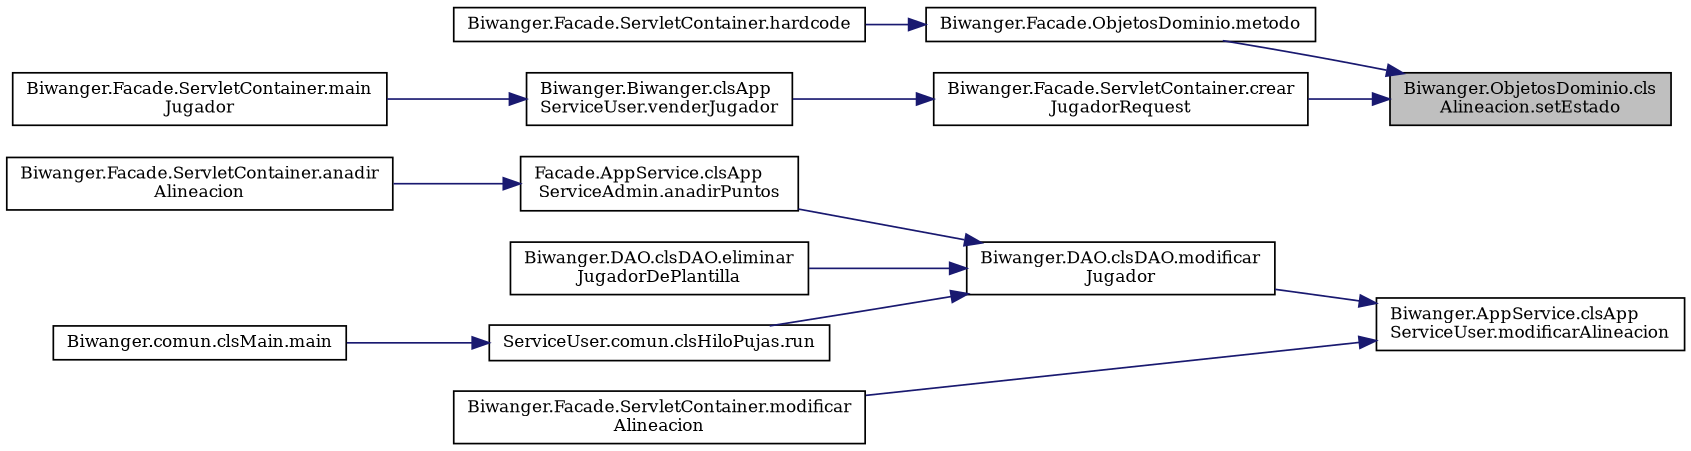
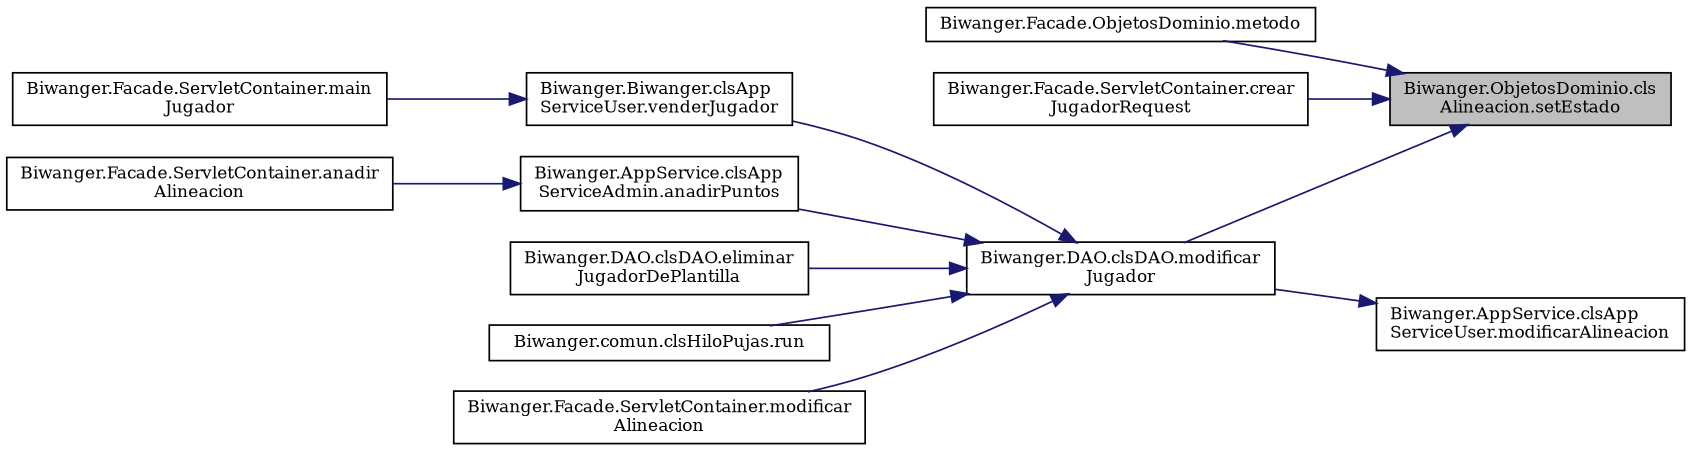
(659, 25) -> none
(855, 99) -> (931, 168)
(659, 184) -> (659, 184)
none -> (1318, 187)
(200, 343) -> none
(659, 343) -> (659, 343)
(1113, 369) -> (933, 353)
